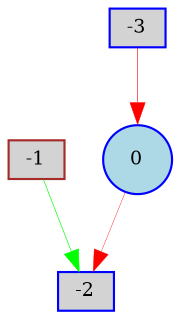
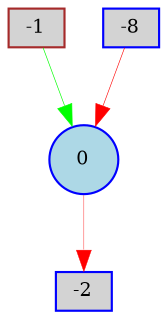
(138, 28) -> (131, 28)
(57, 215) -> (54, 77)
